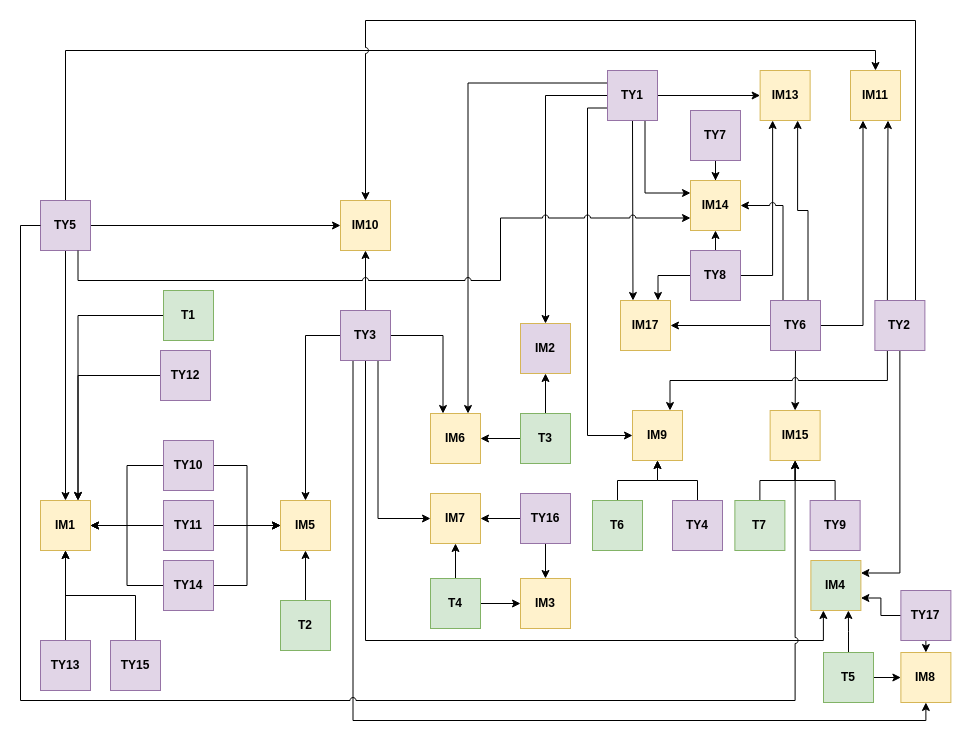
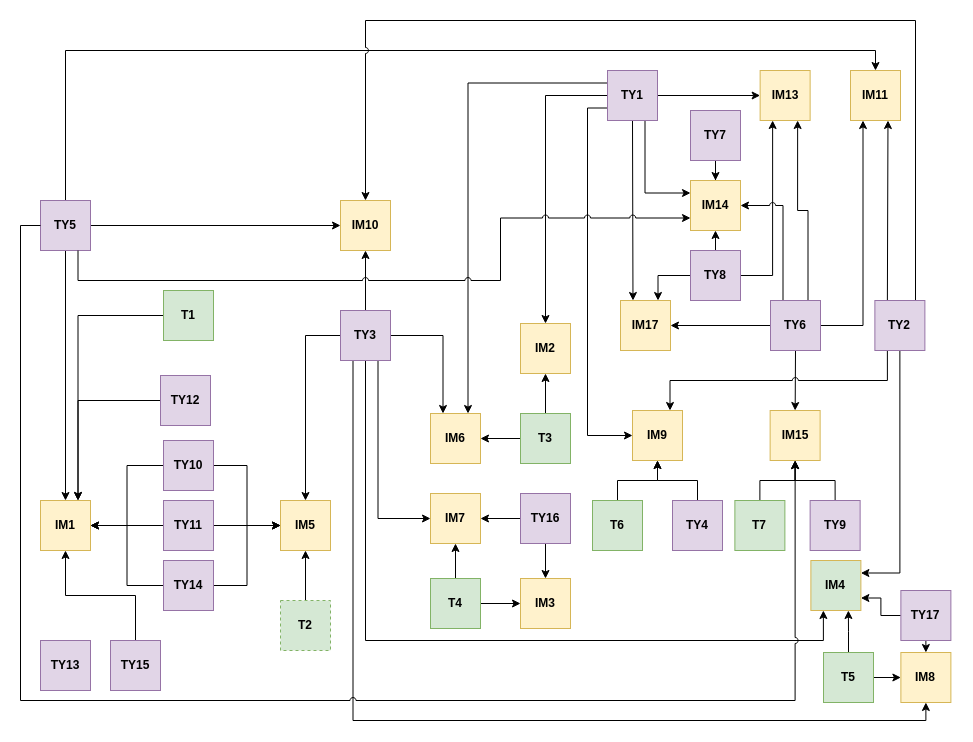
(546, 349) -> (546, 349)
(186, 376) -> (186, 401)
(66, 619) -> none
(306, 626) -> (306, 626)
